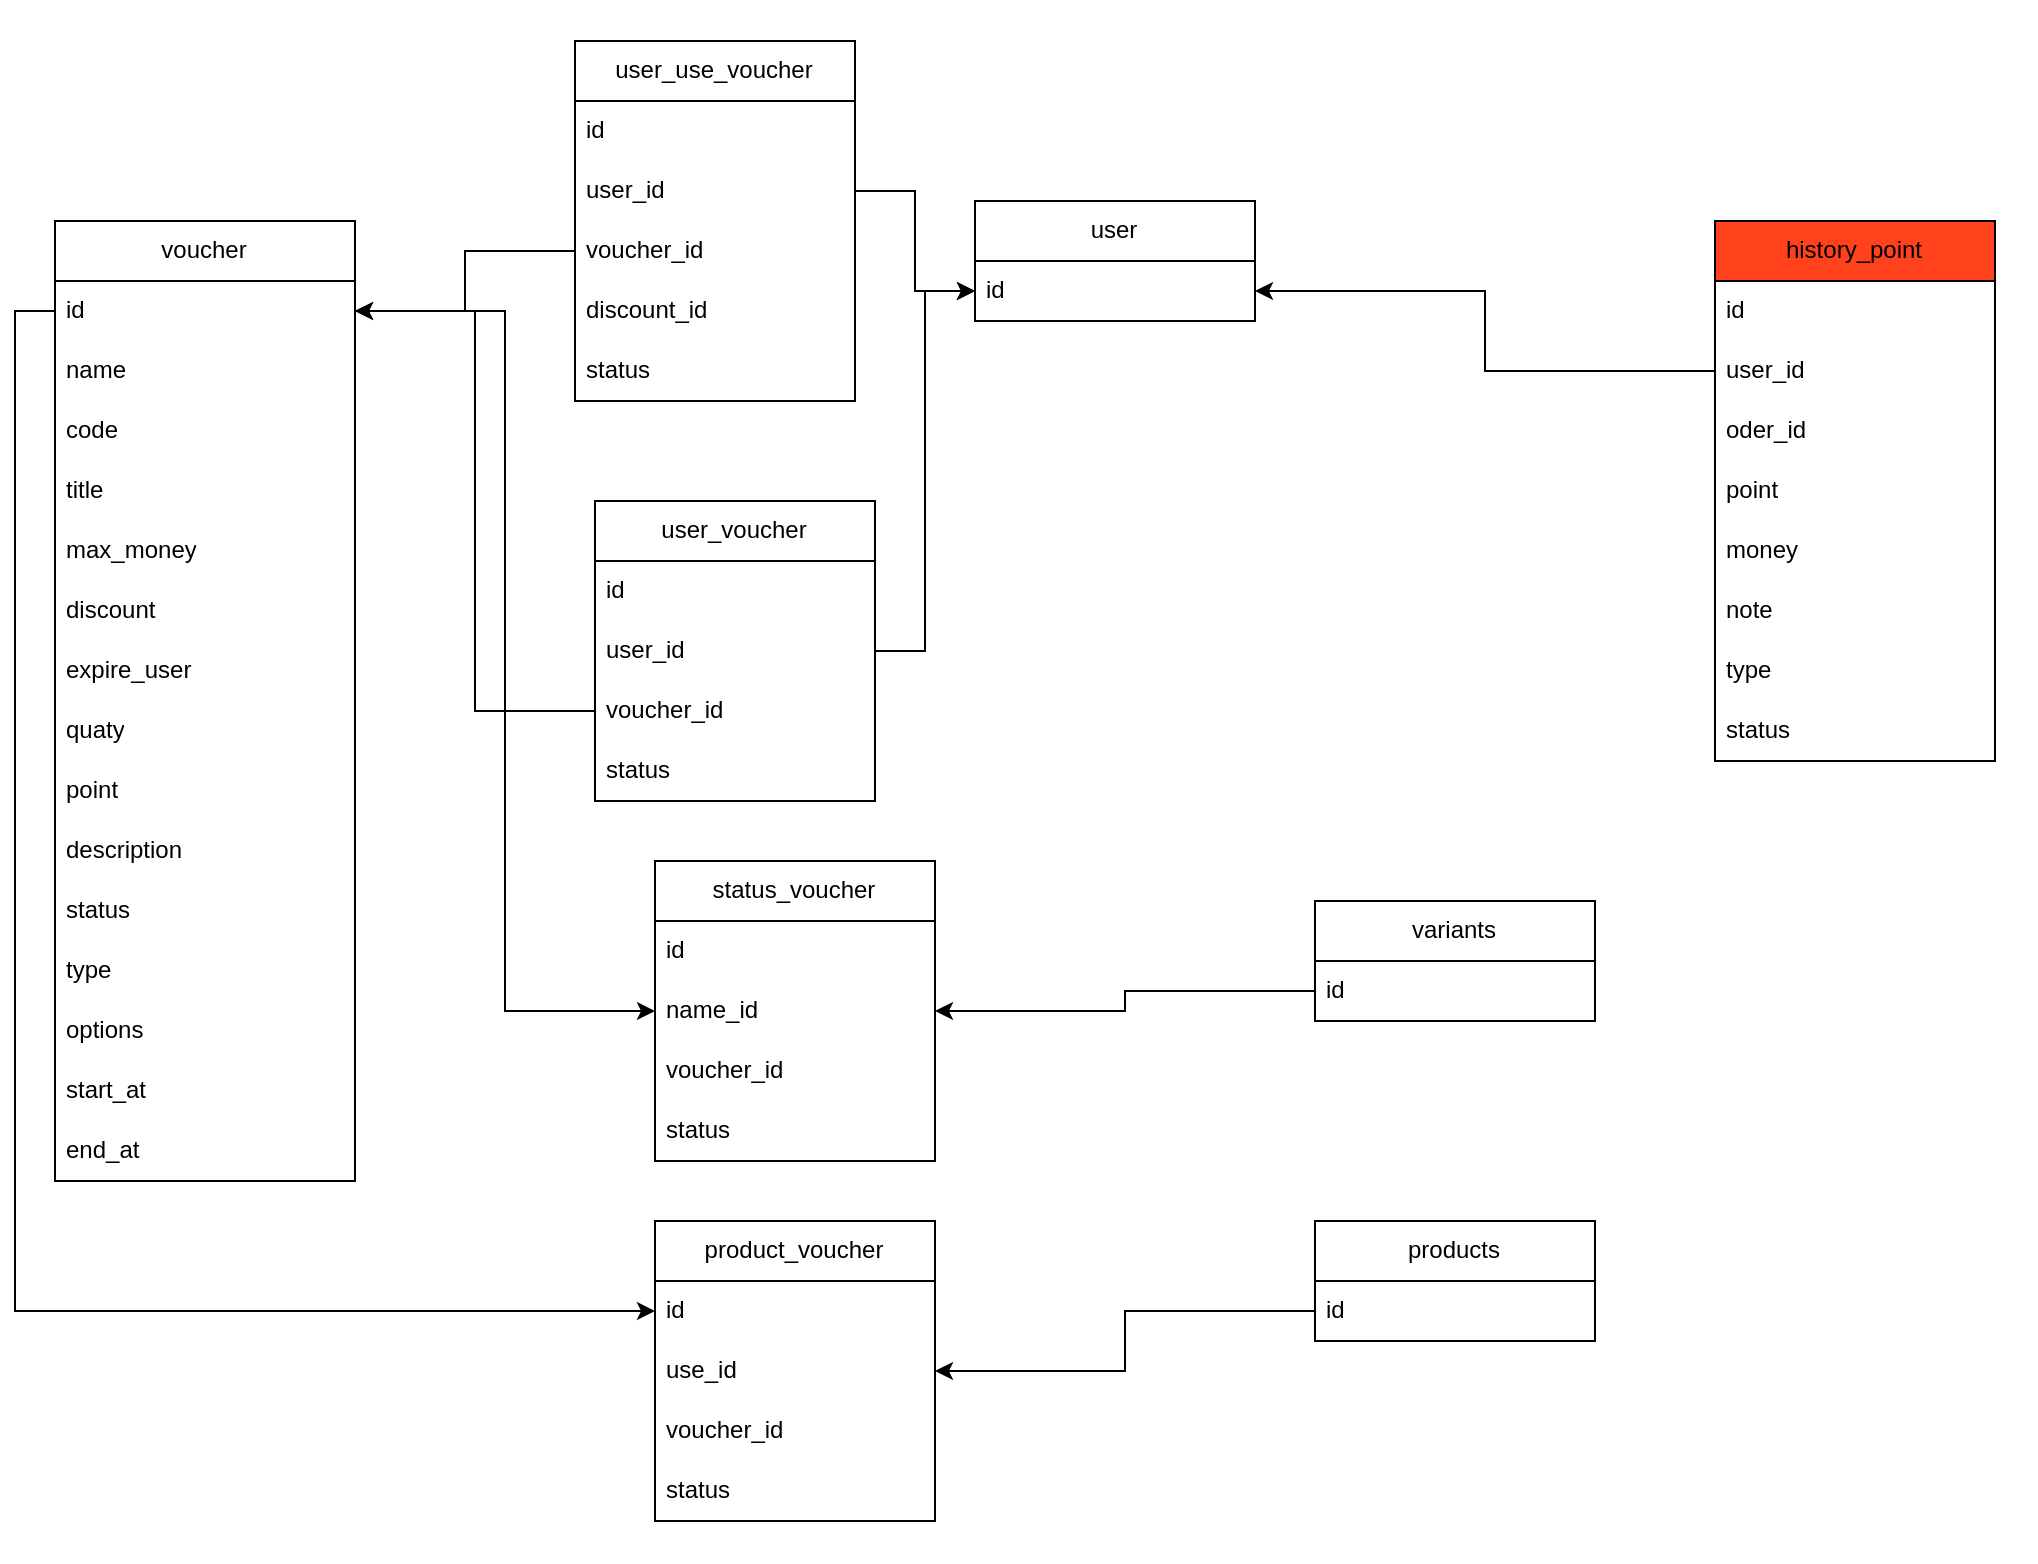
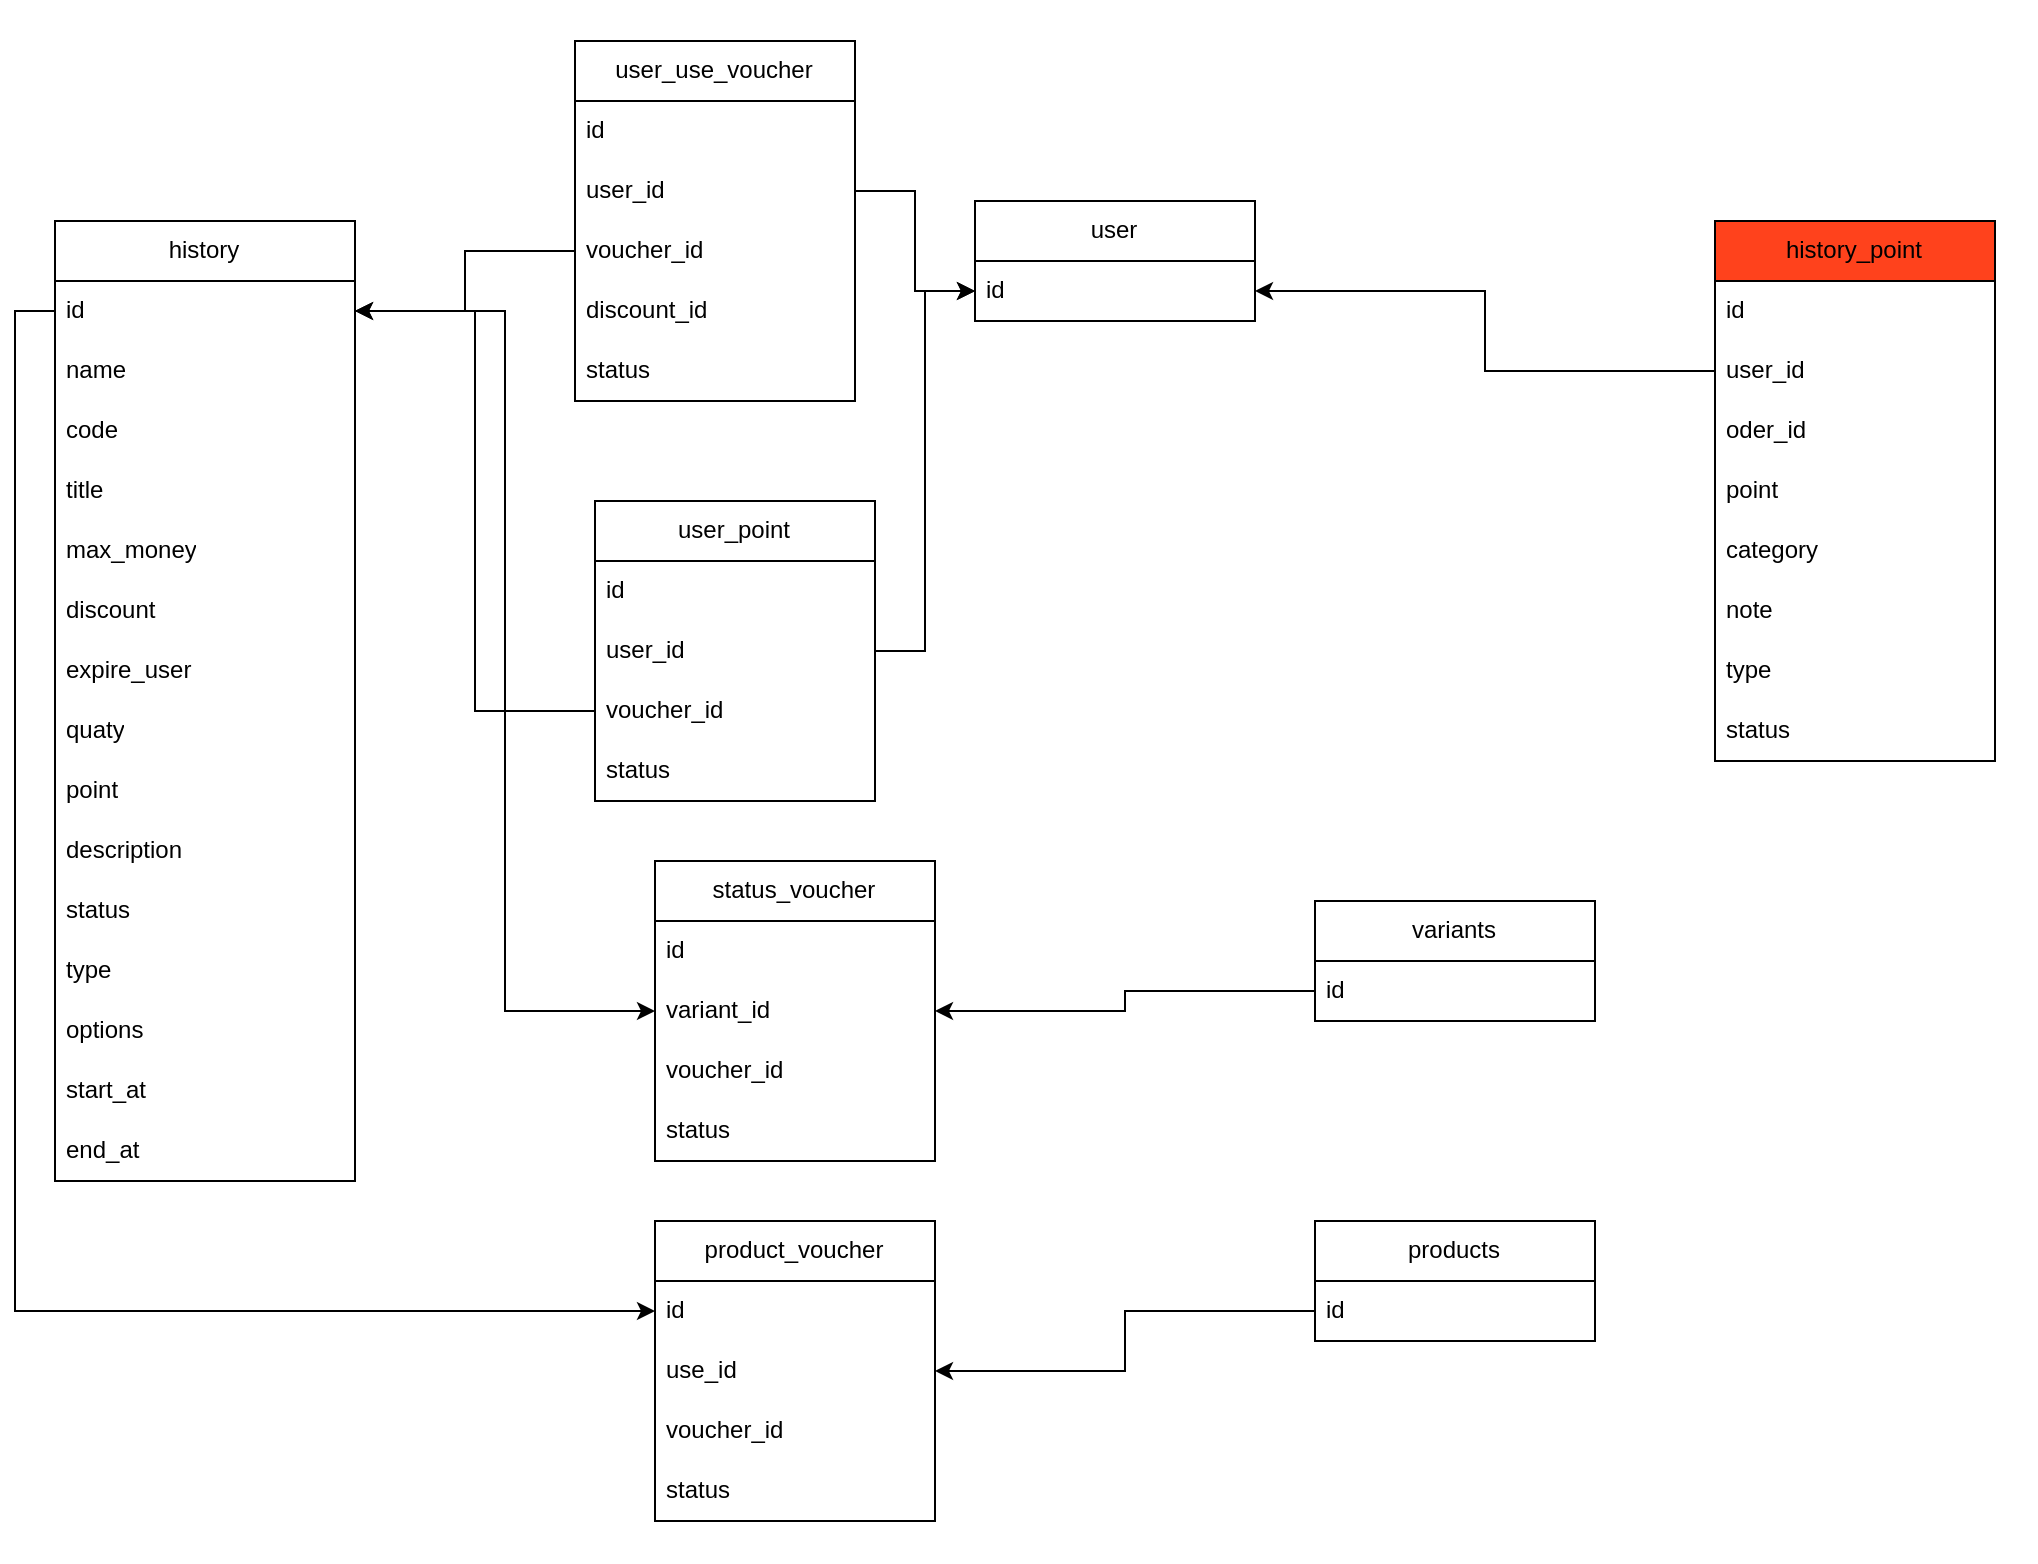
(205, 251) -> (205, 251)
(735, 531) -> (735, 531)
(1761, 551) -> (1781, 551)
(711, 1011) -> (728, 1011)
